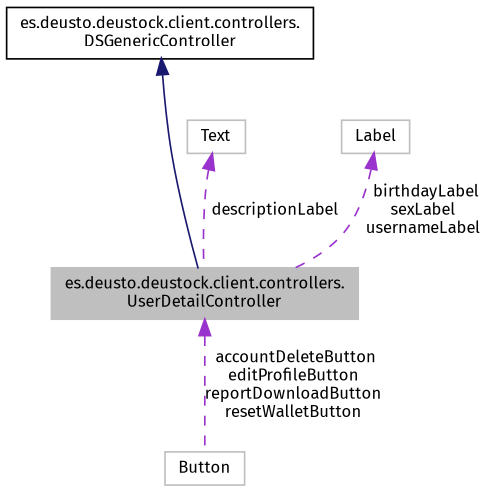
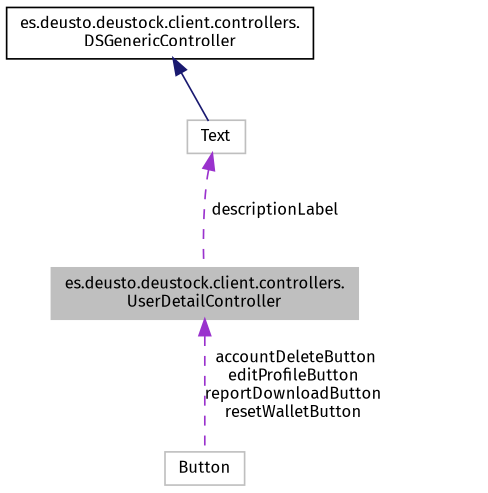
(376, 137) -> none
(175, 173) -> (195, 97)
